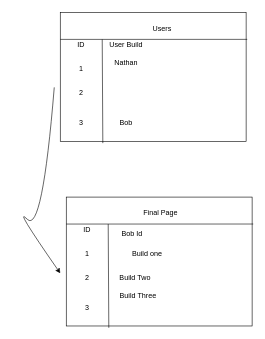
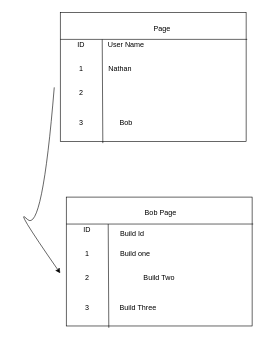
(162, 29) -> (162, 29)
(126, 45) -> (126, 45)
(126, 63) -> (120, 69)
(161, 213) -> (161, 213)
(132, 234) -> (132, 234)
(147, 254) -> (135, 254)
(135, 278) -> (159, 278)
(138, 296) -> (138, 308)
